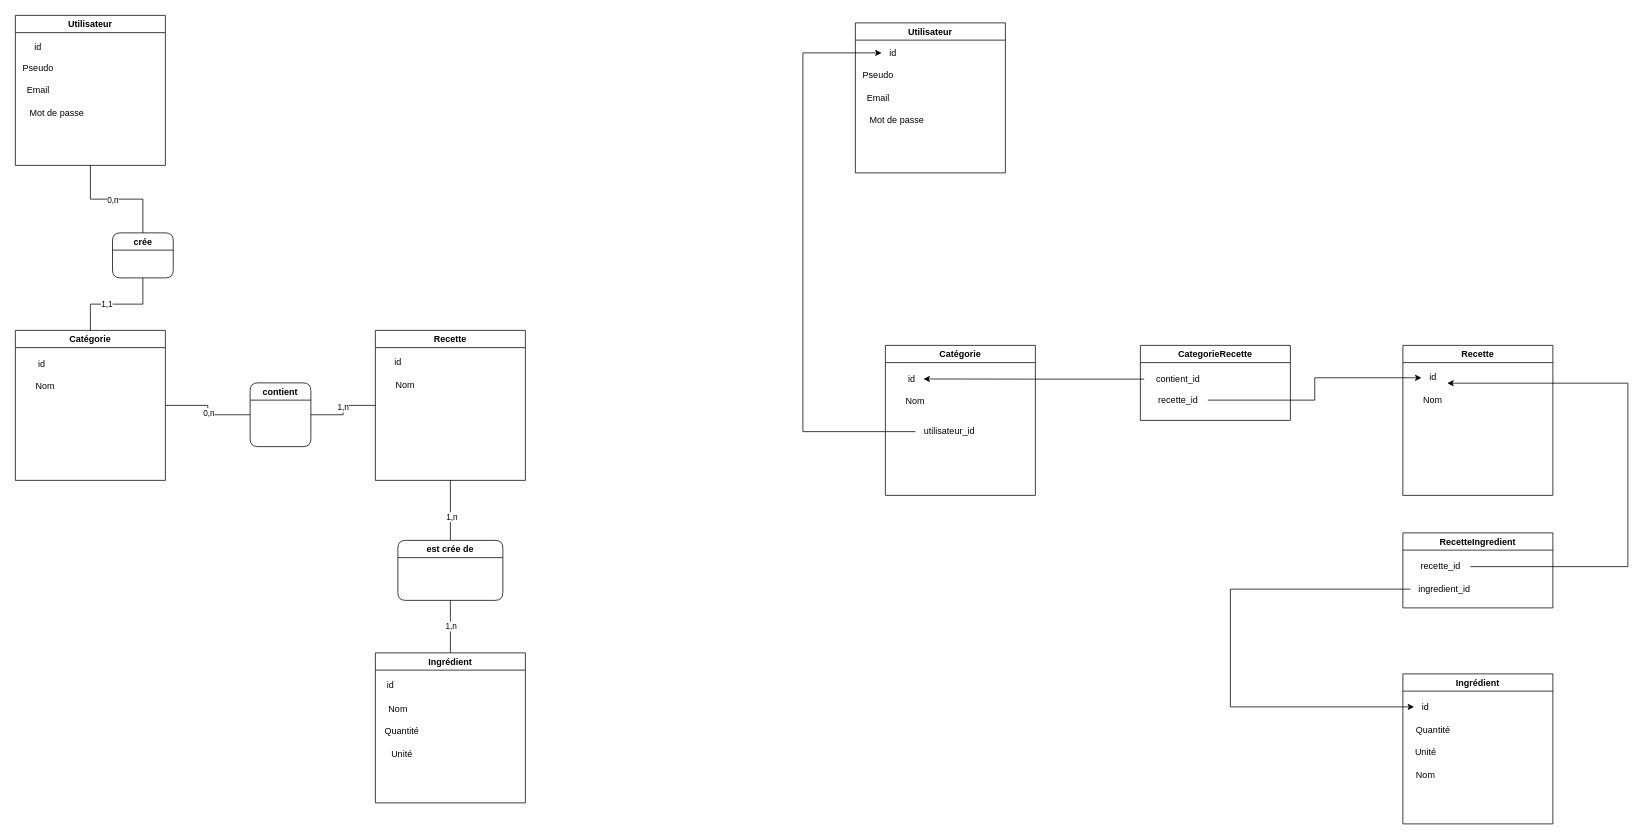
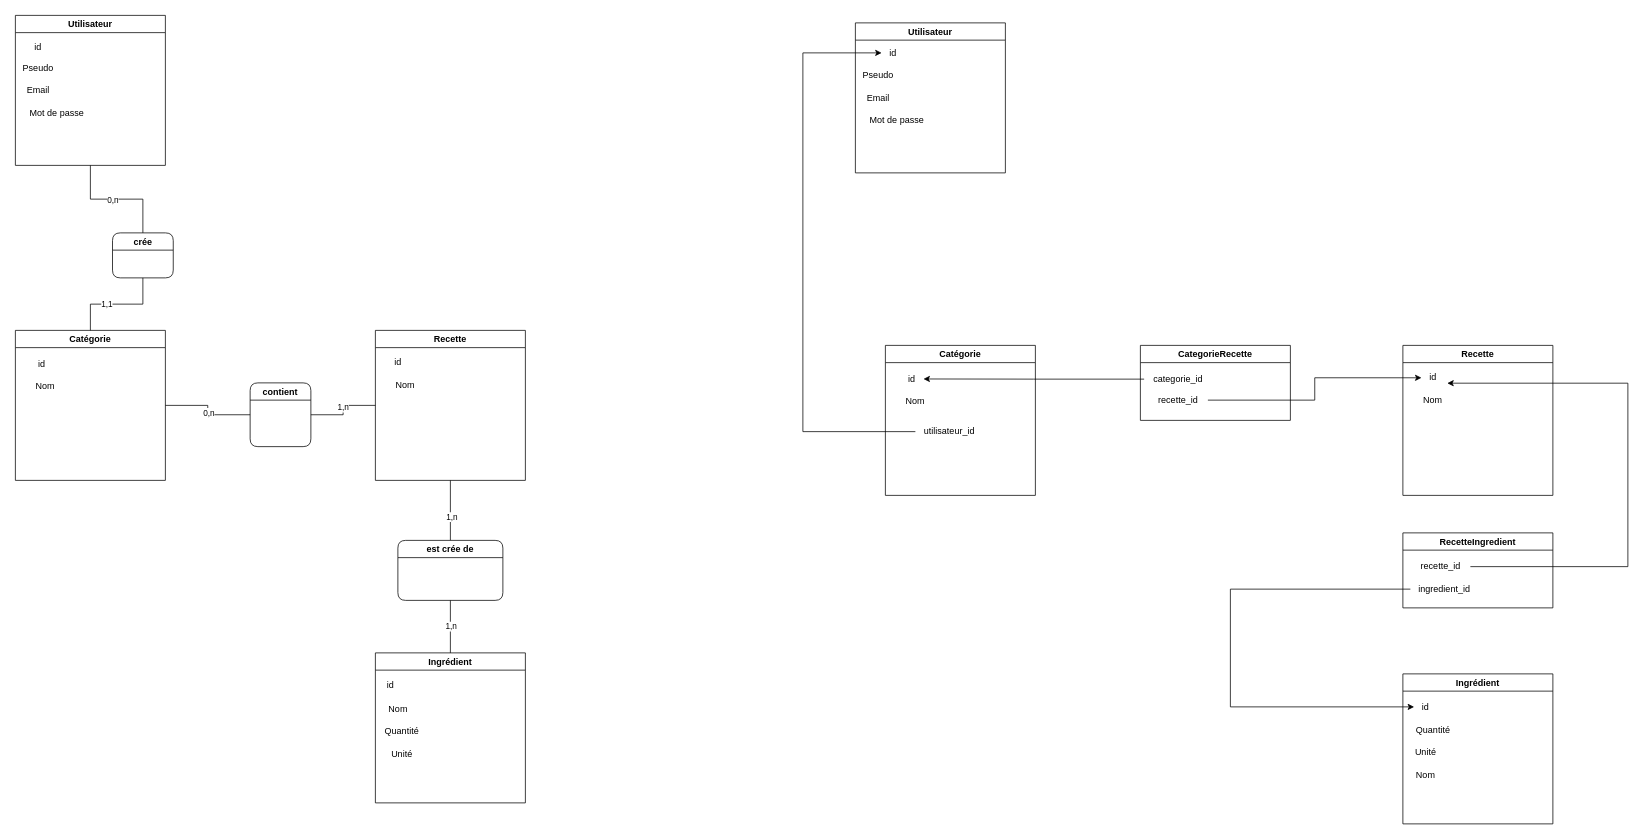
(1178, 379) -> (1178, 379)
